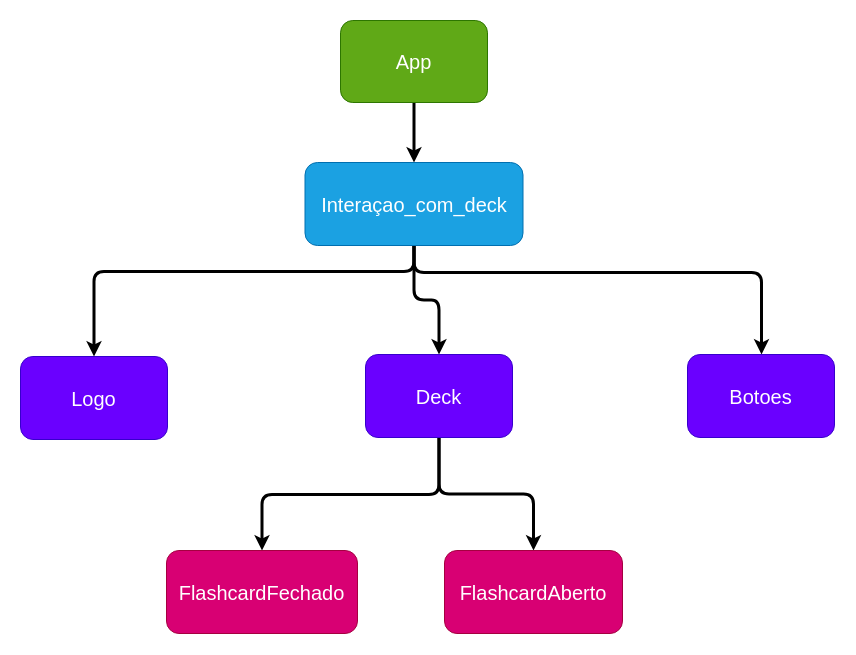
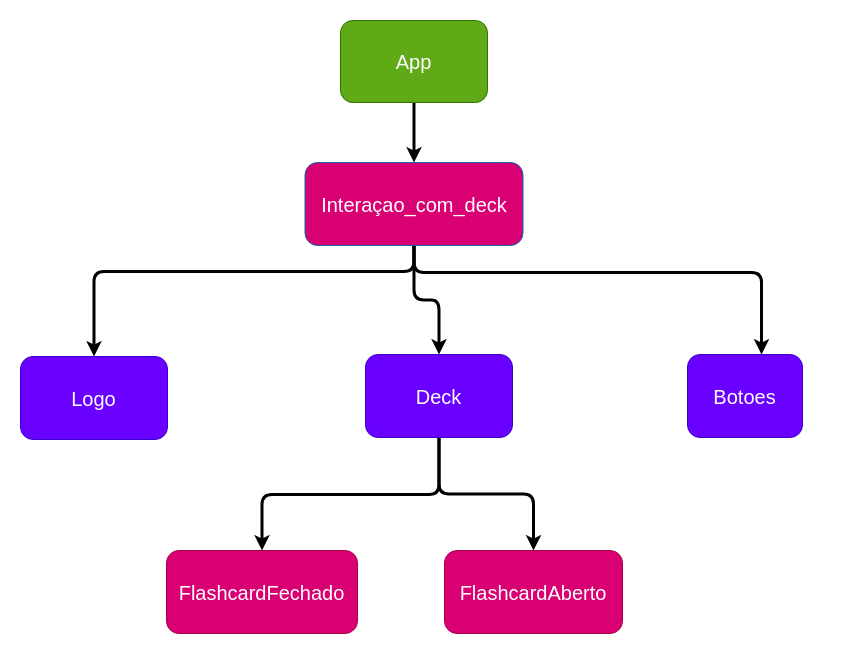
(414, 204) -> (414, 204)
(761, 396) -> (745, 396)
